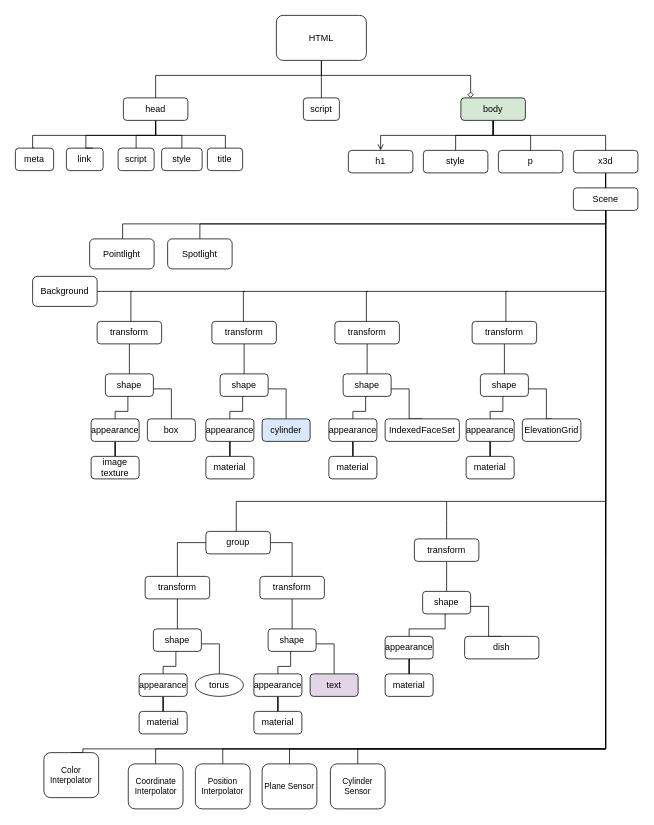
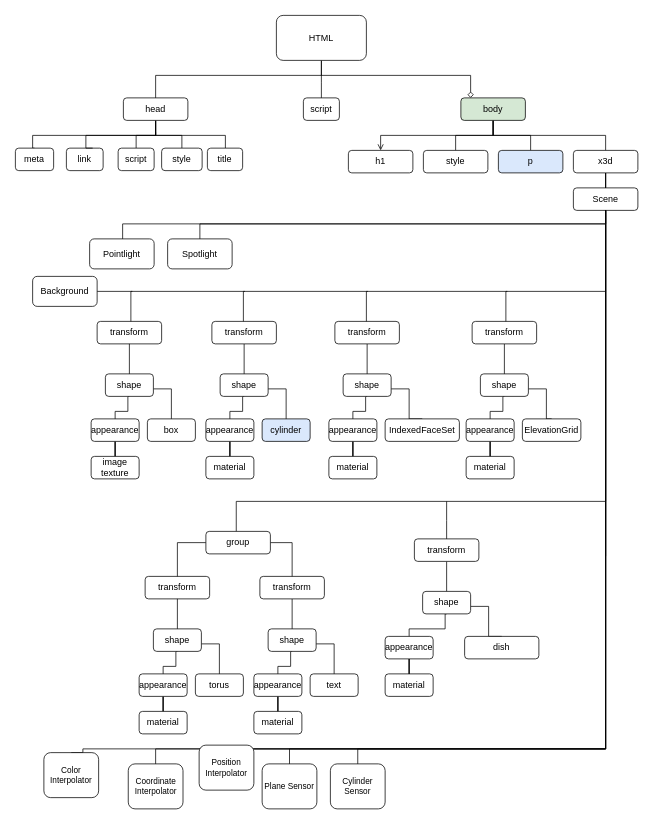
(531, 162) -> (531, 162)
(219, 685) -> (219, 685)
(334, 685) -> (334, 685)
(223, 786) -> (227, 768)
